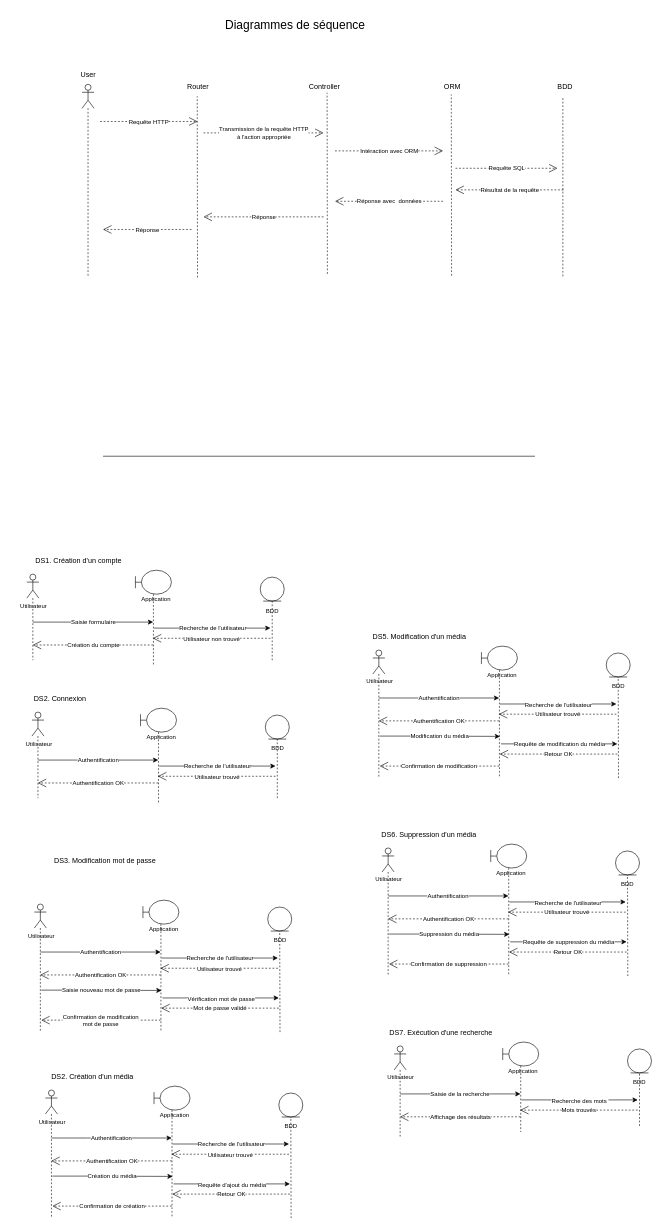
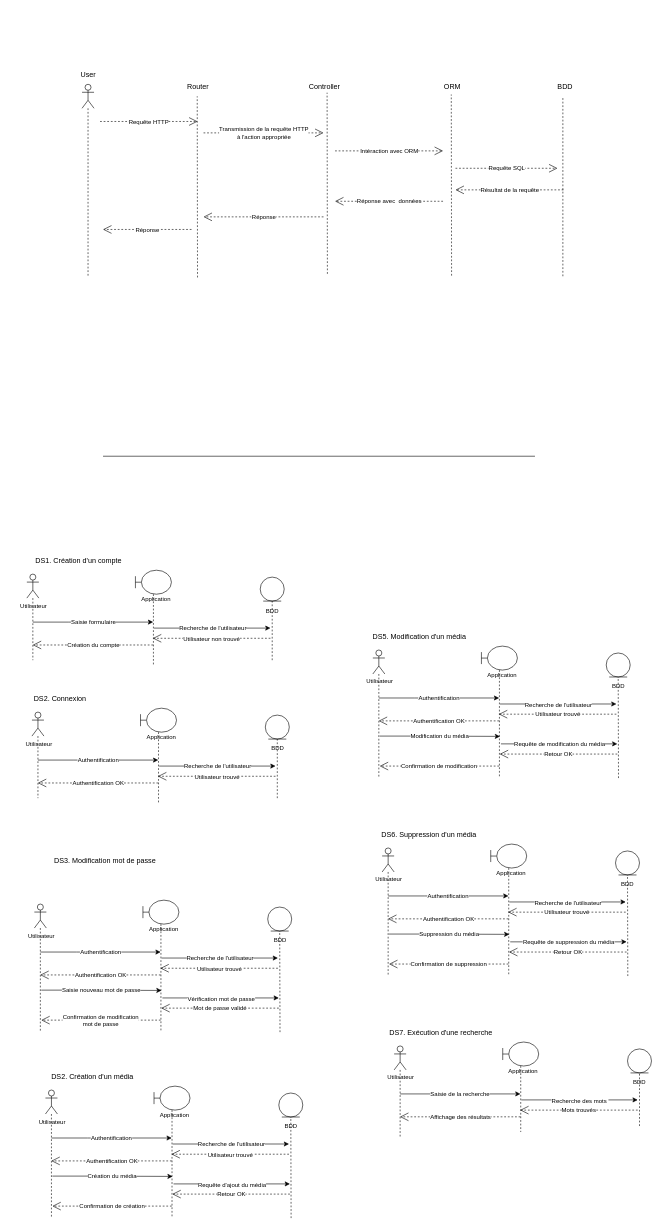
(295, 24) -> none
